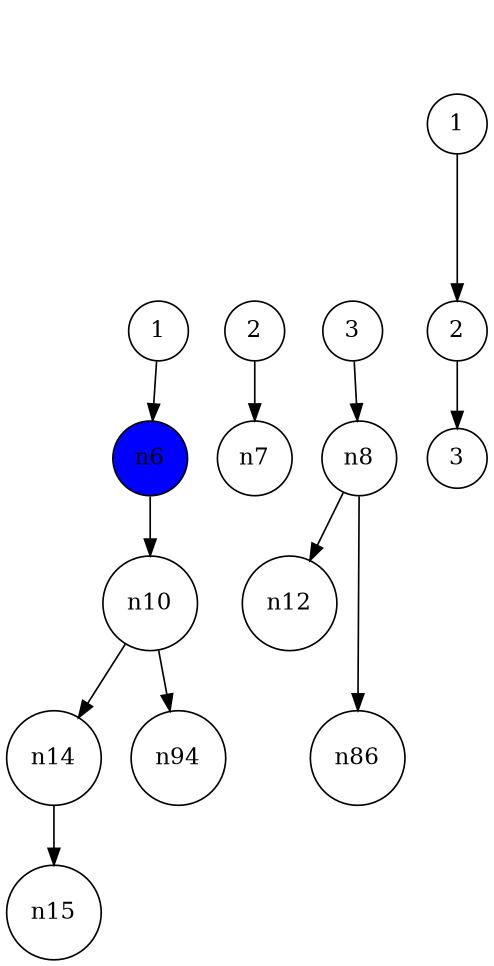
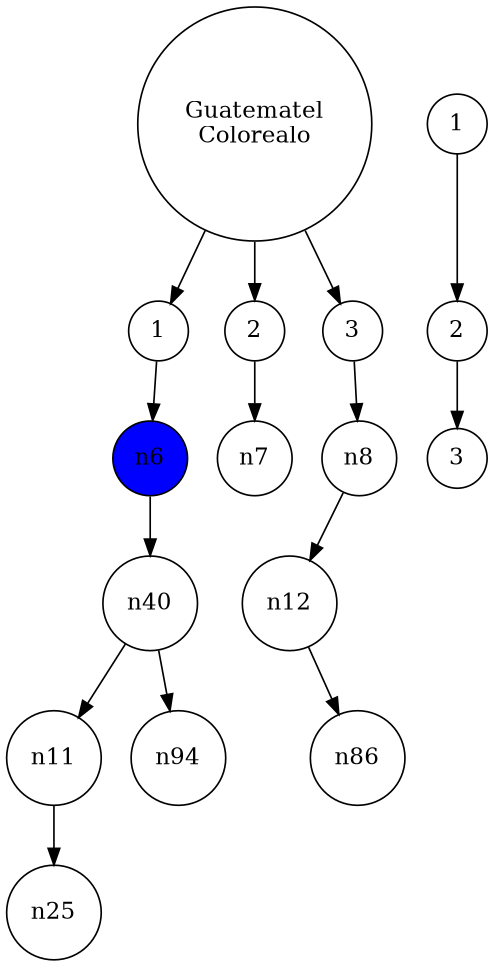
none -> (255, 124)
(359, 595) -> (320, 673)
(150, 603) -> (150, 603)
(54, 758) -> (54, 758)
(54, 913) -> (54, 913)
